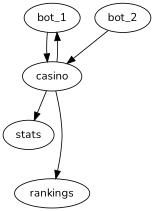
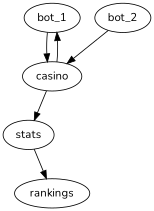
(62, 131) -> (39, 160)
